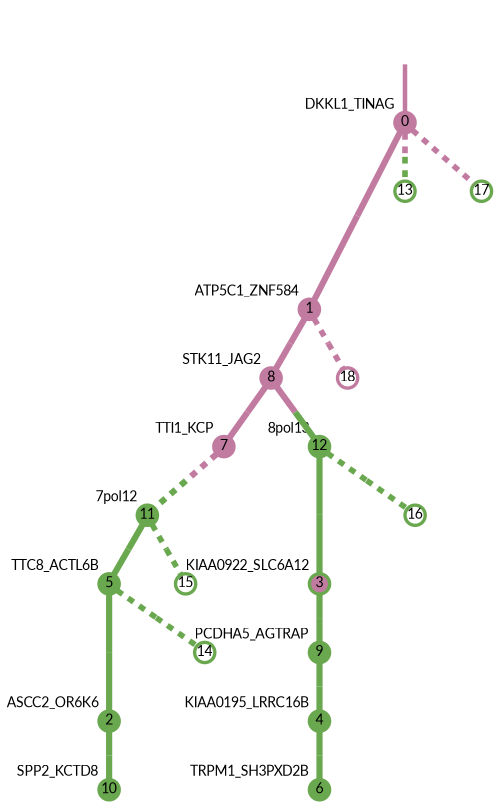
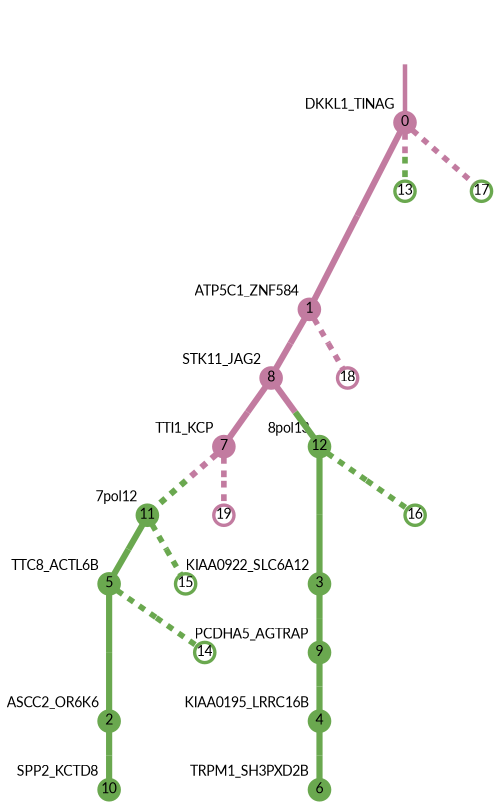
none -> (224, 515)
(320, 584) -> (320, 584)
